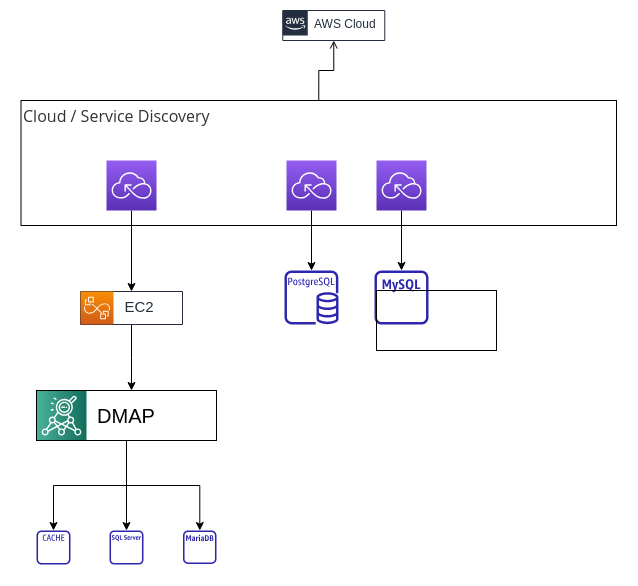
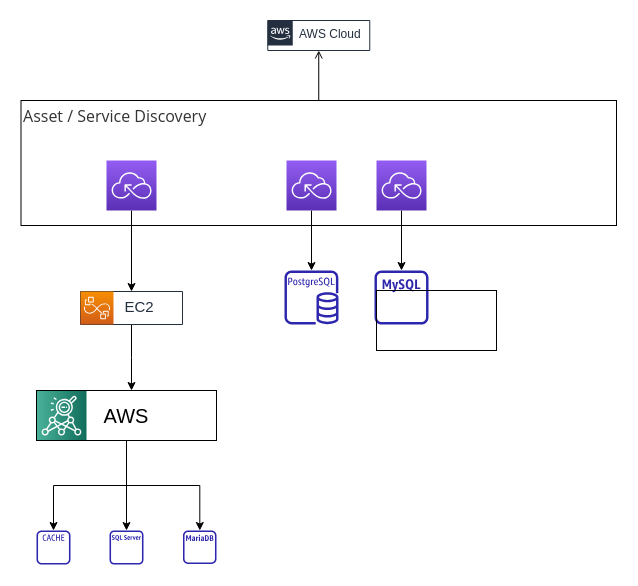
(334, 26) -> (319, 36)
(98, 115) -> (100, 115)
(127, 416) -> (127, 416)
